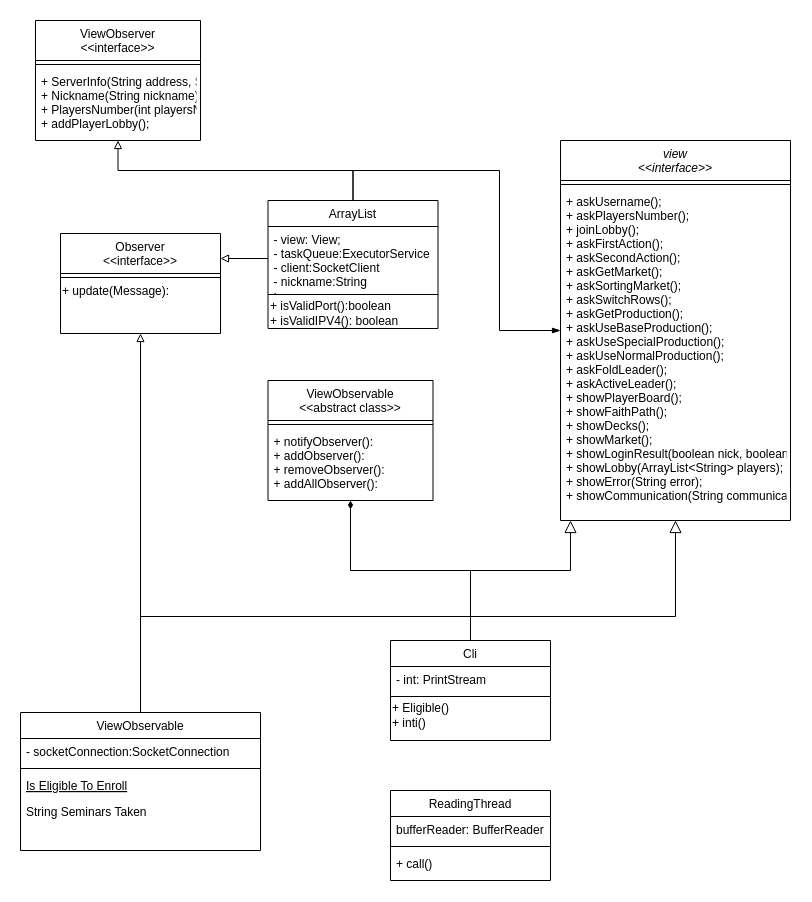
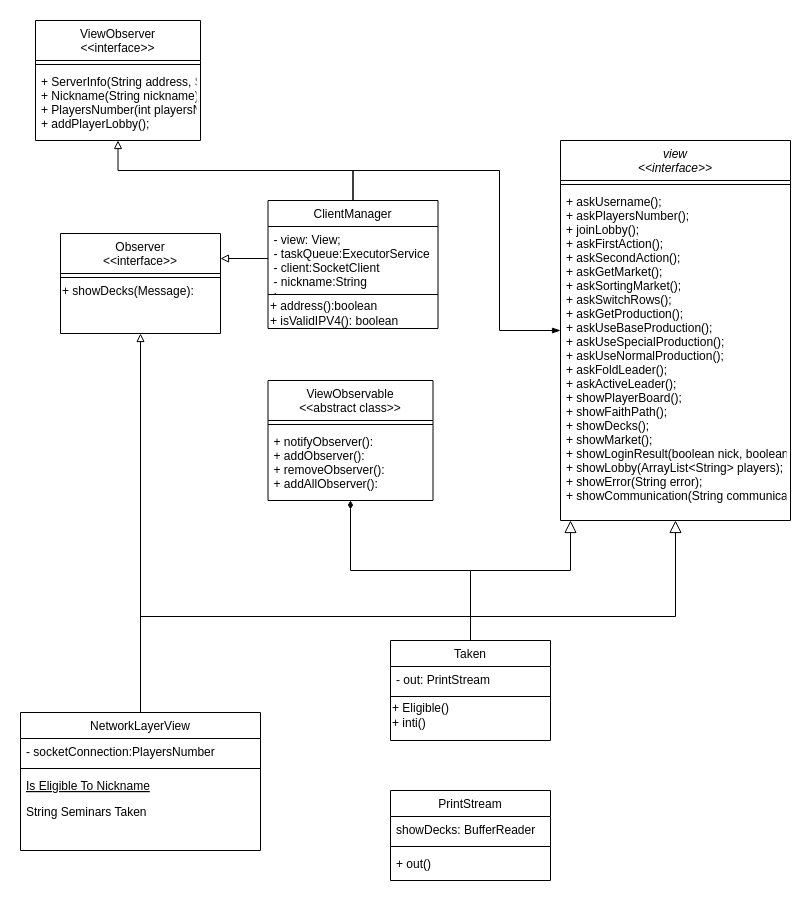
(353, 214) -> (353, 214)
(120, 292) -> (130, 292)
(340, 314) -> (340, 314)
(470, 654) -> (470, 654)
(449, 680) -> (450, 680)
(140, 726) -> (140, 726)
(137, 752) -> (127, 752)
(83, 786) -> (91, 786)
(470, 804) -> (470, 804)
(480, 830) -> (470, 830)
(418, 864) -> (418, 864)
